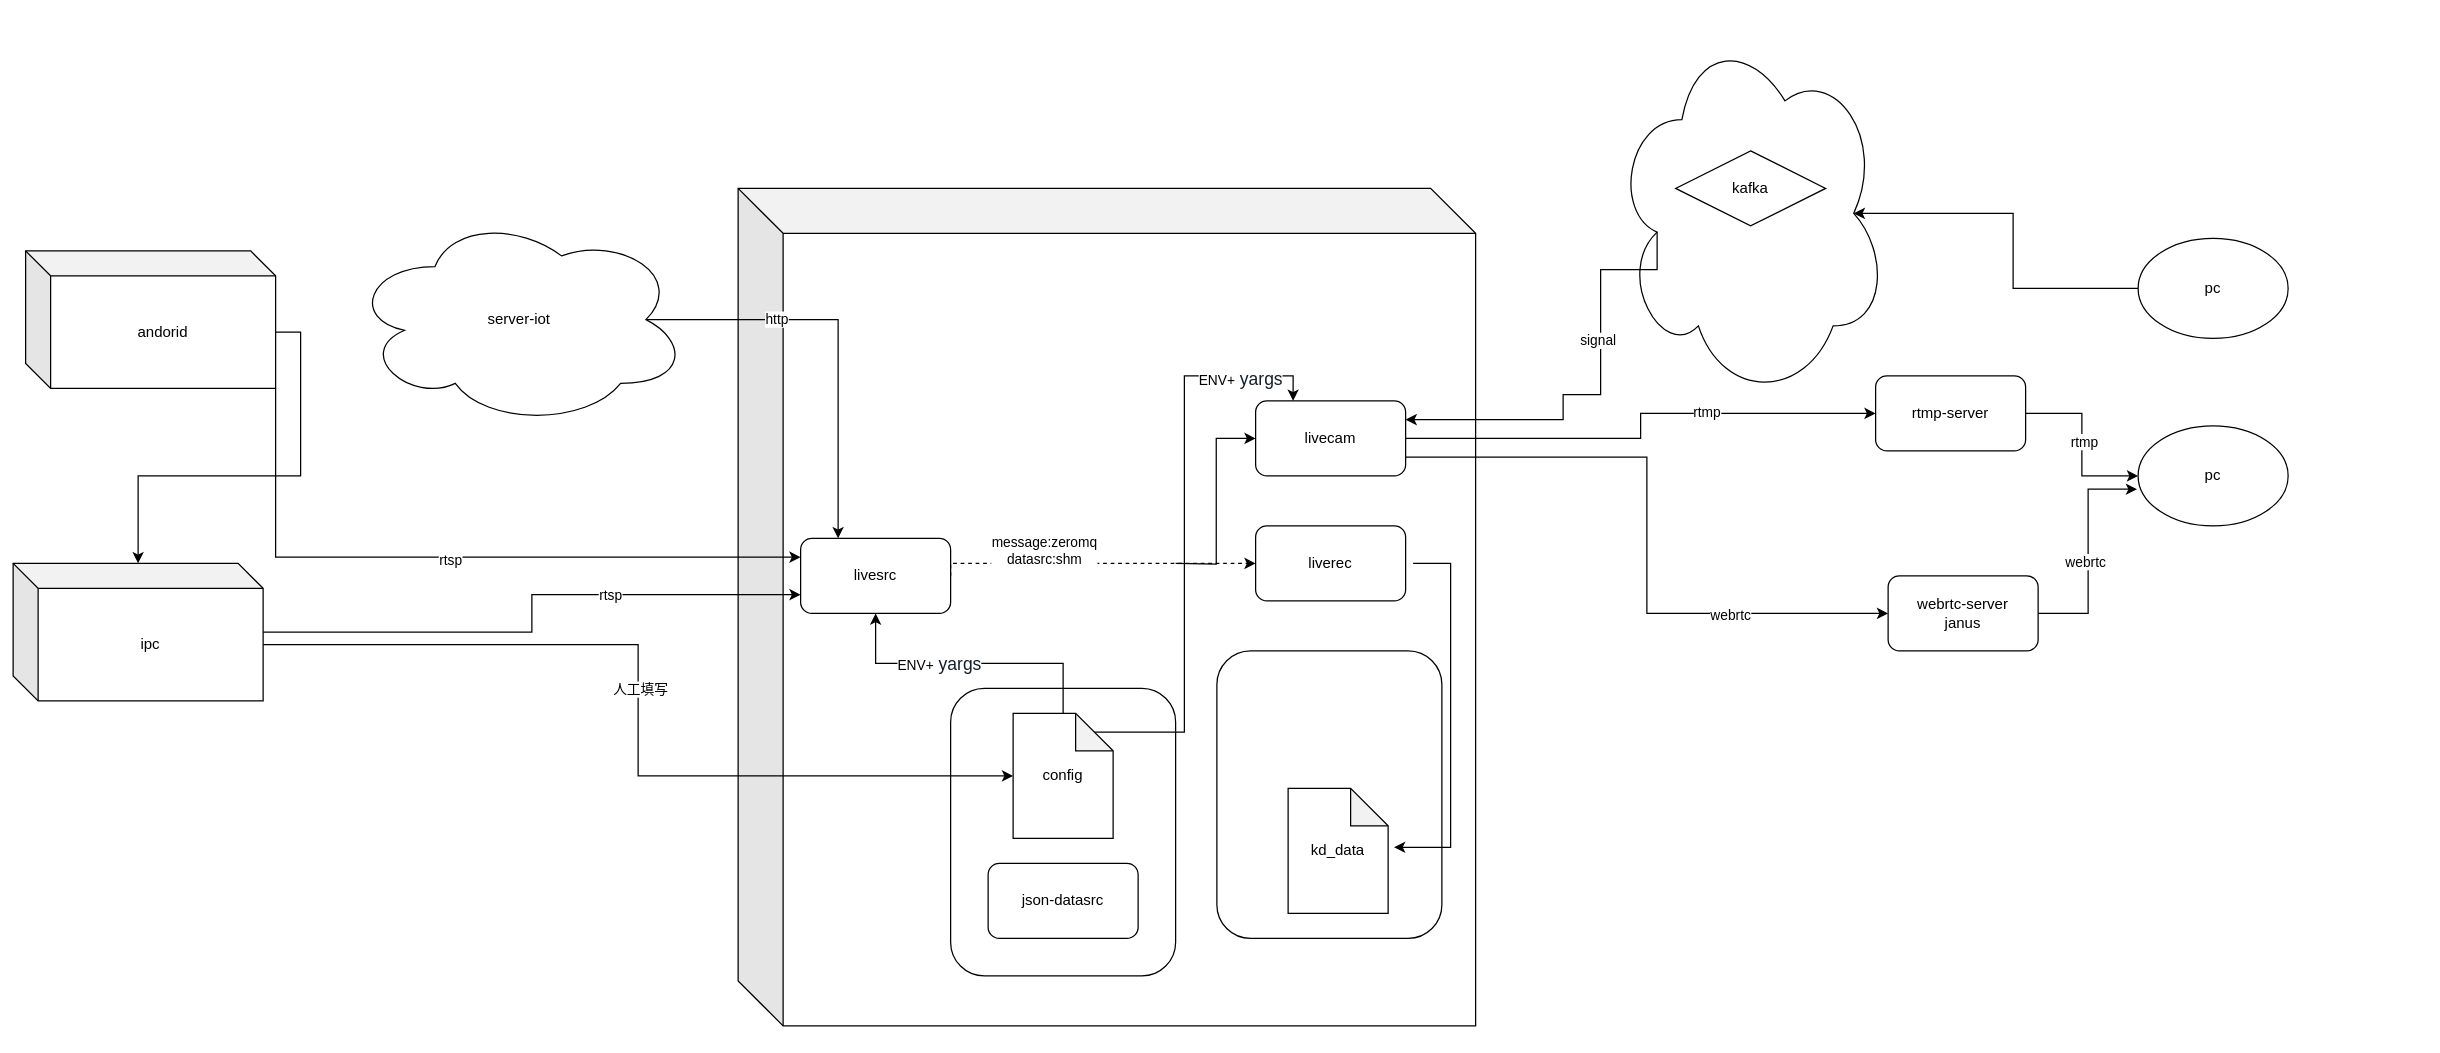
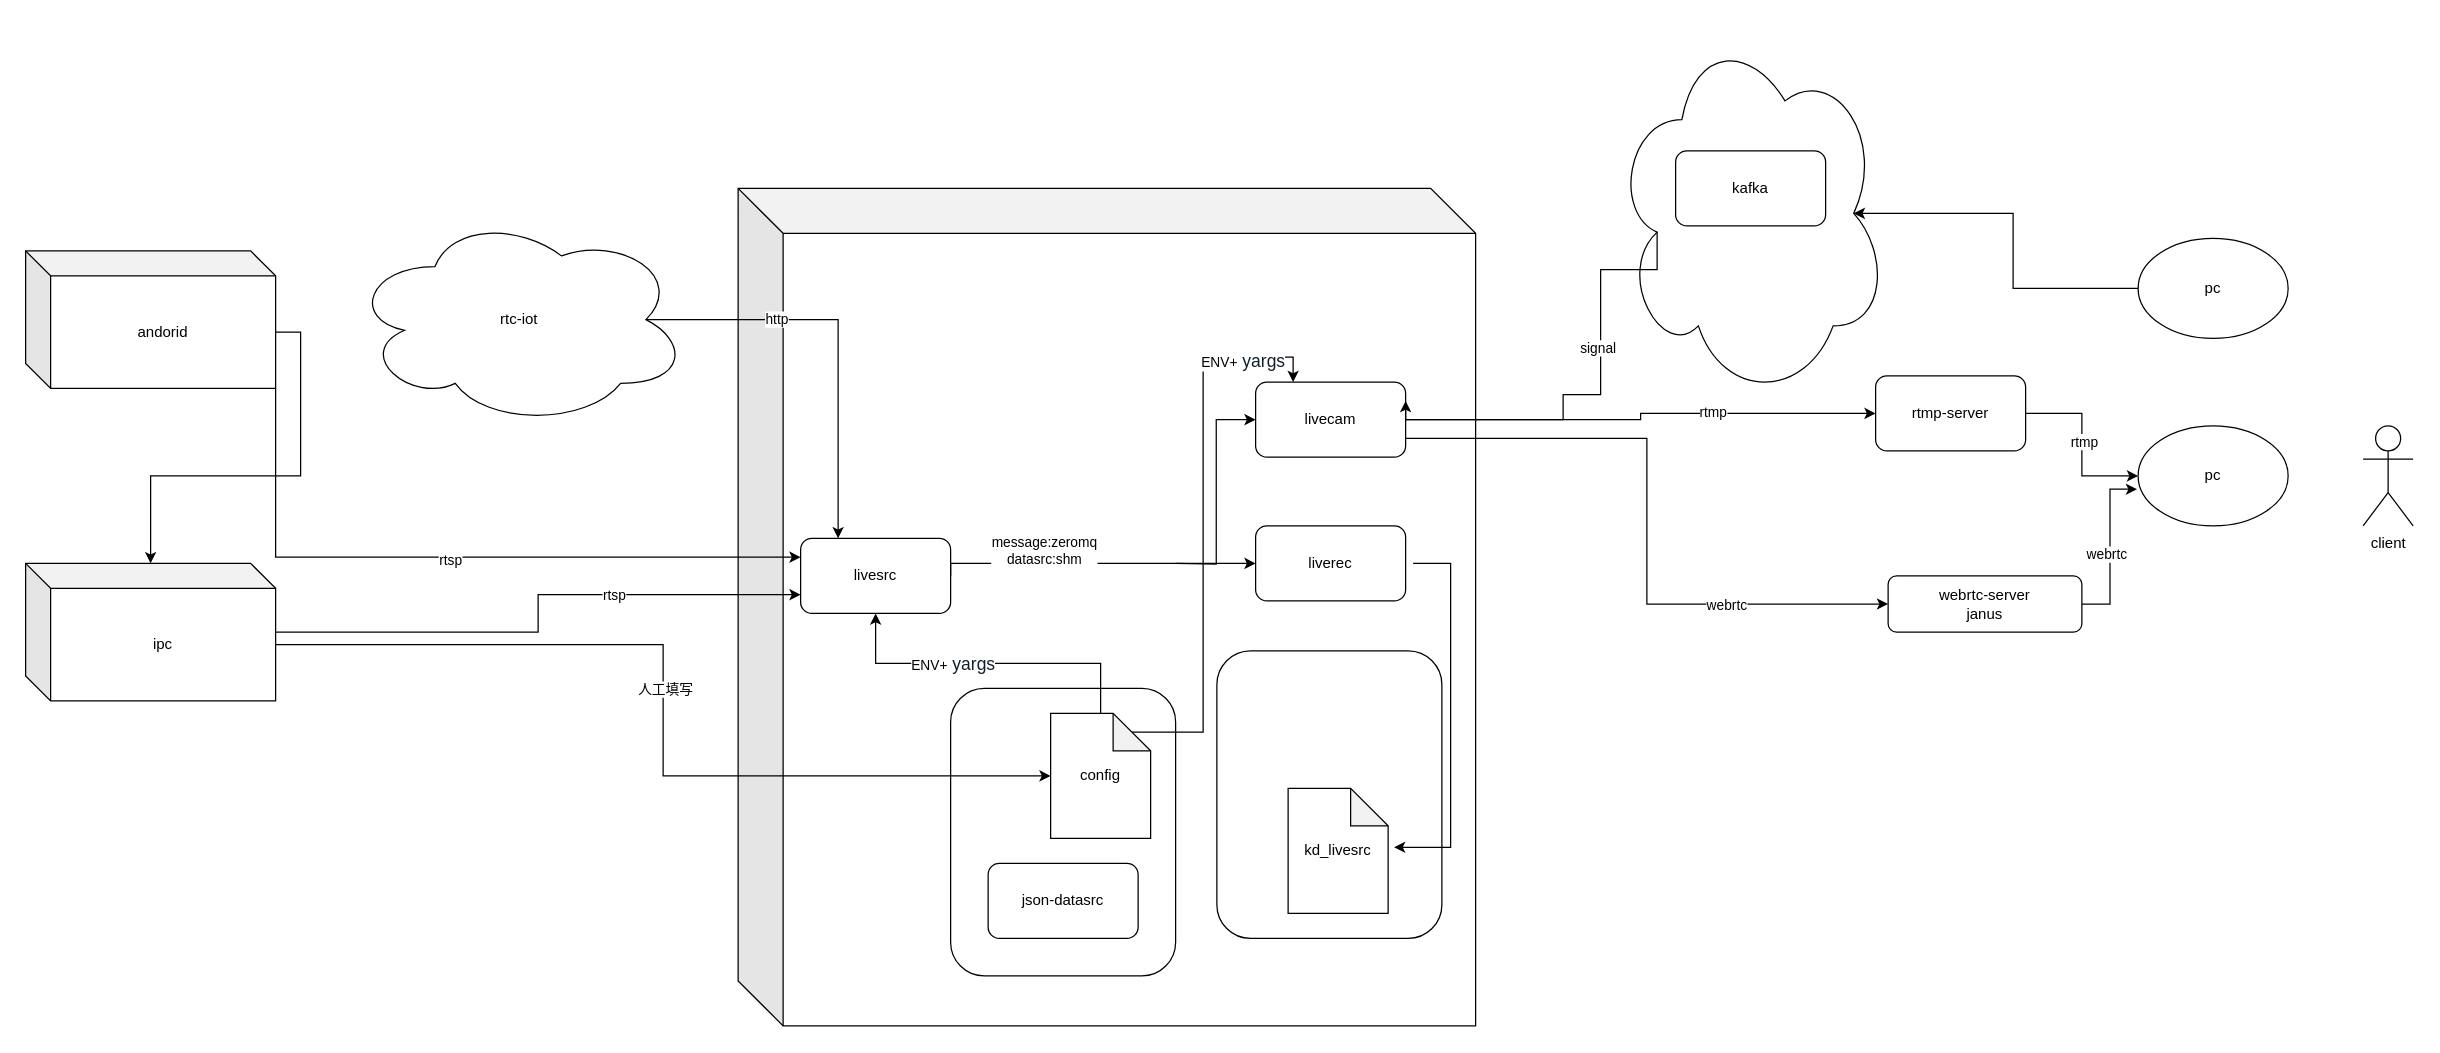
(1751, 188) -> (1751, 188)
(519, 319) -> (519, 319)
(1331, 438) -> (1331, 419)
none -> (2388, 476)
(1135, 563) -> (1135, 563)
(1963, 613) -> (1985, 604)
(138, 632) -> (151, 632)
(1063, 776) -> (1101, 776)
(1338, 851) -> (1338, 851)
